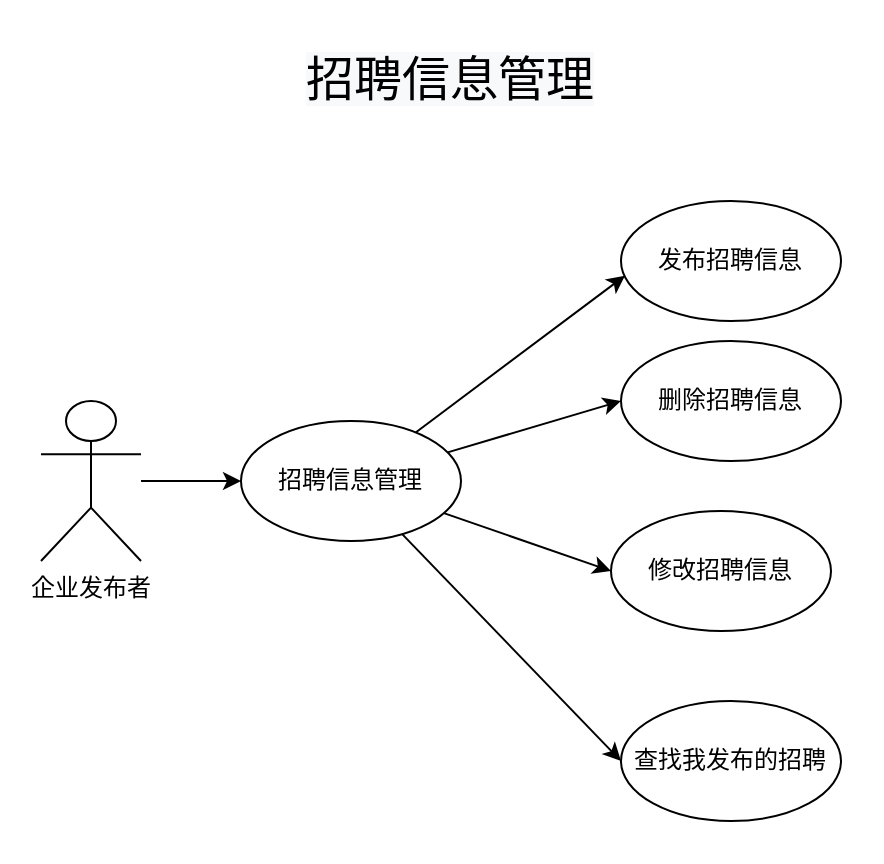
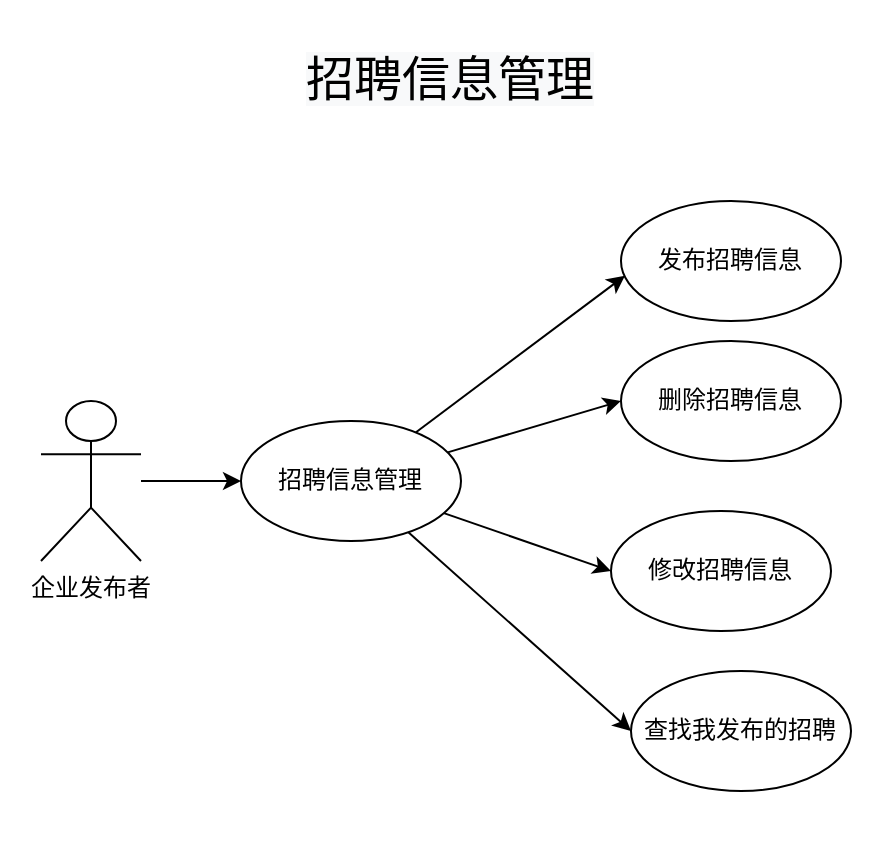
(731, 761) -> (741, 731)
